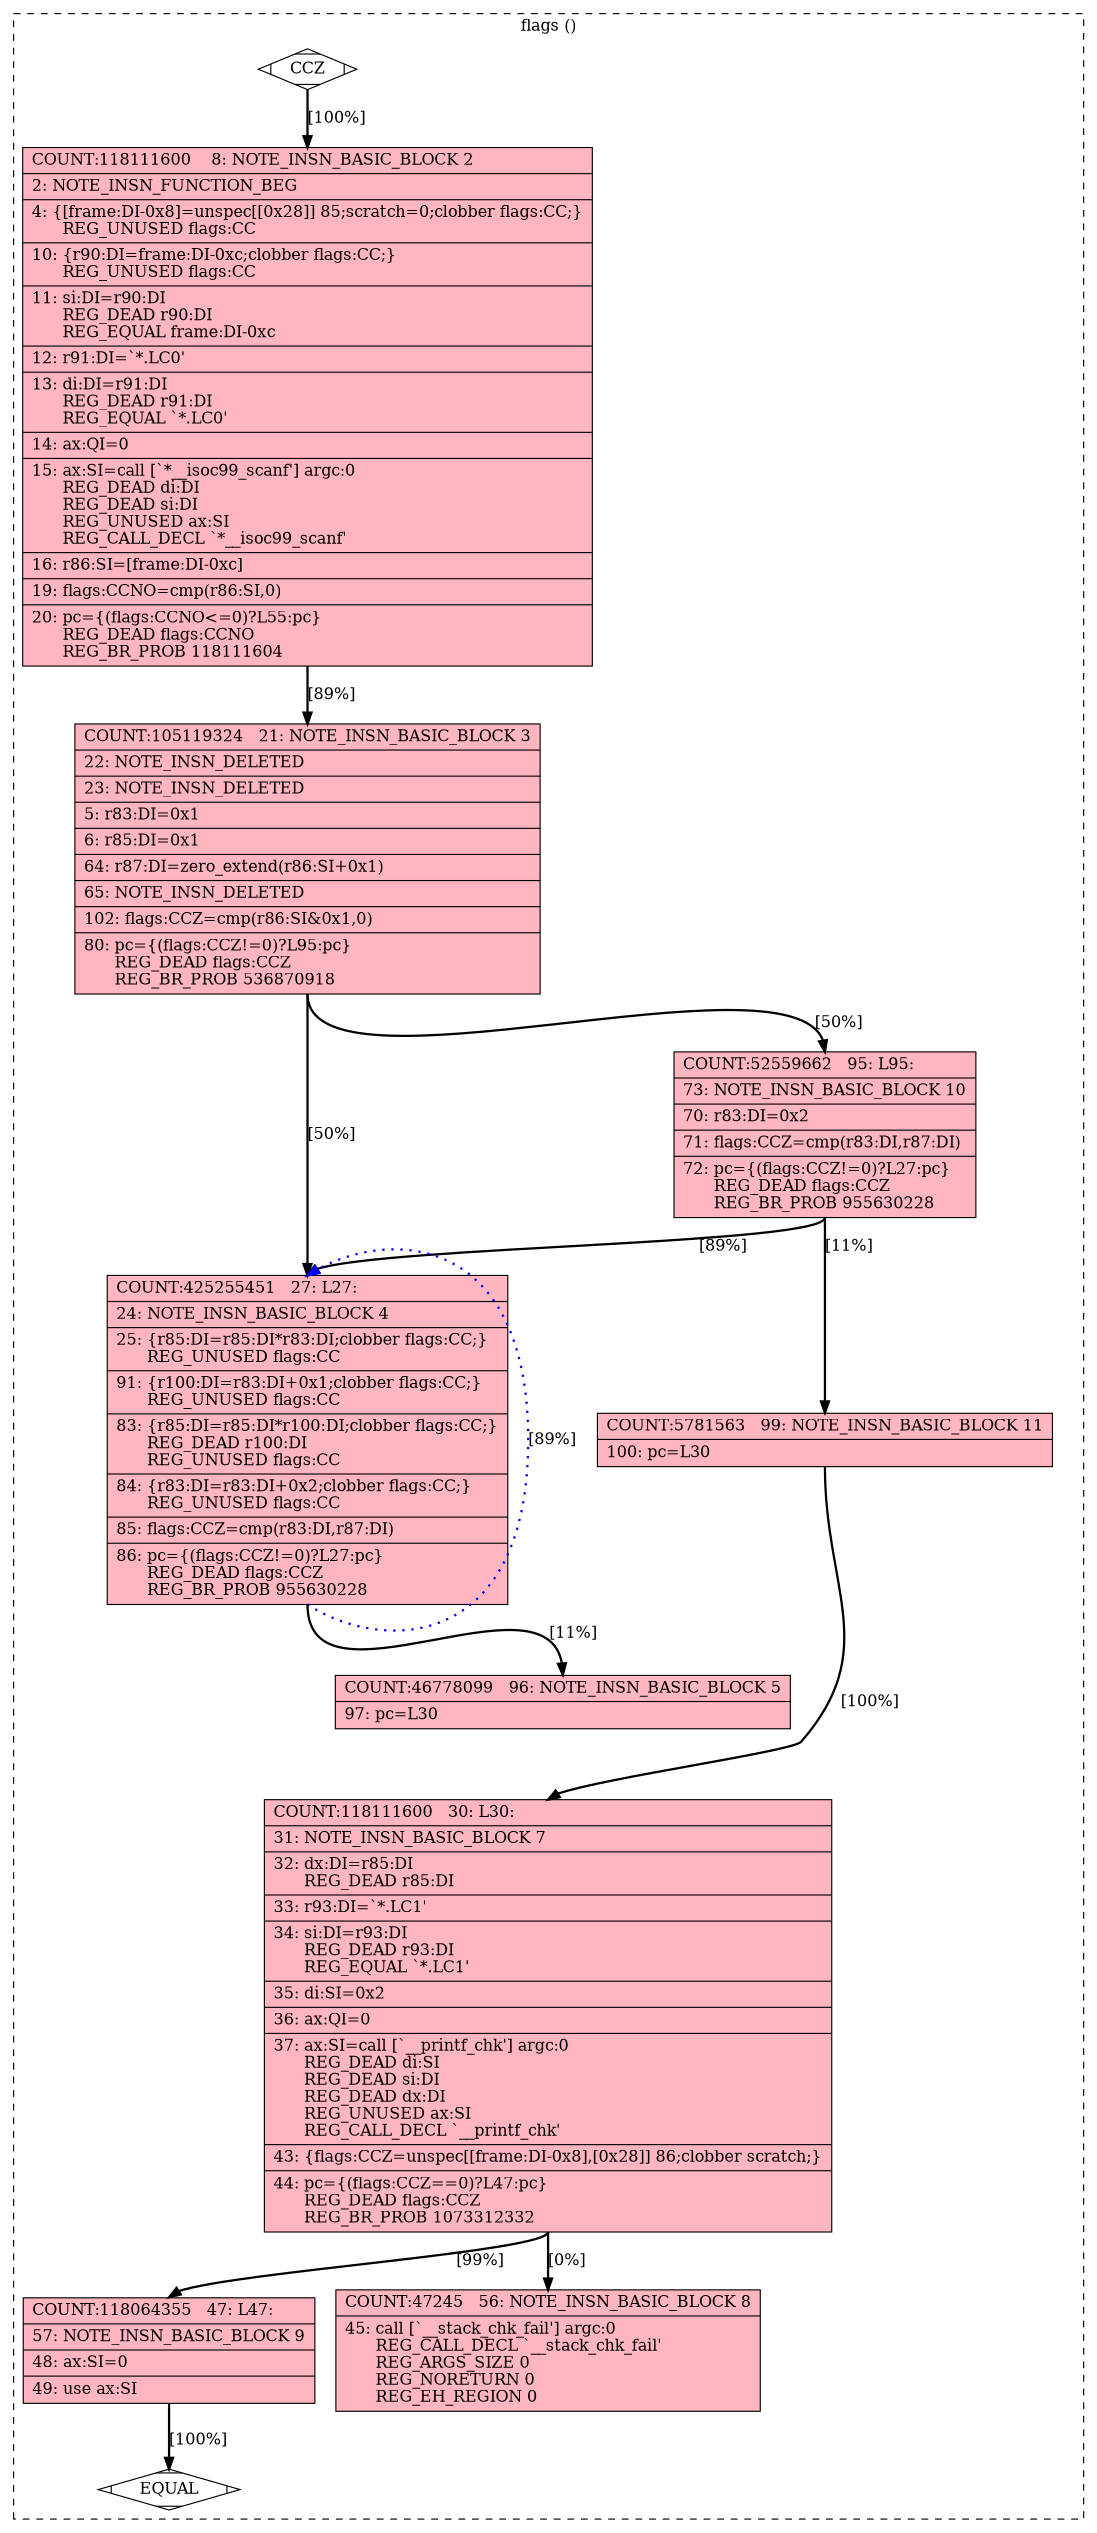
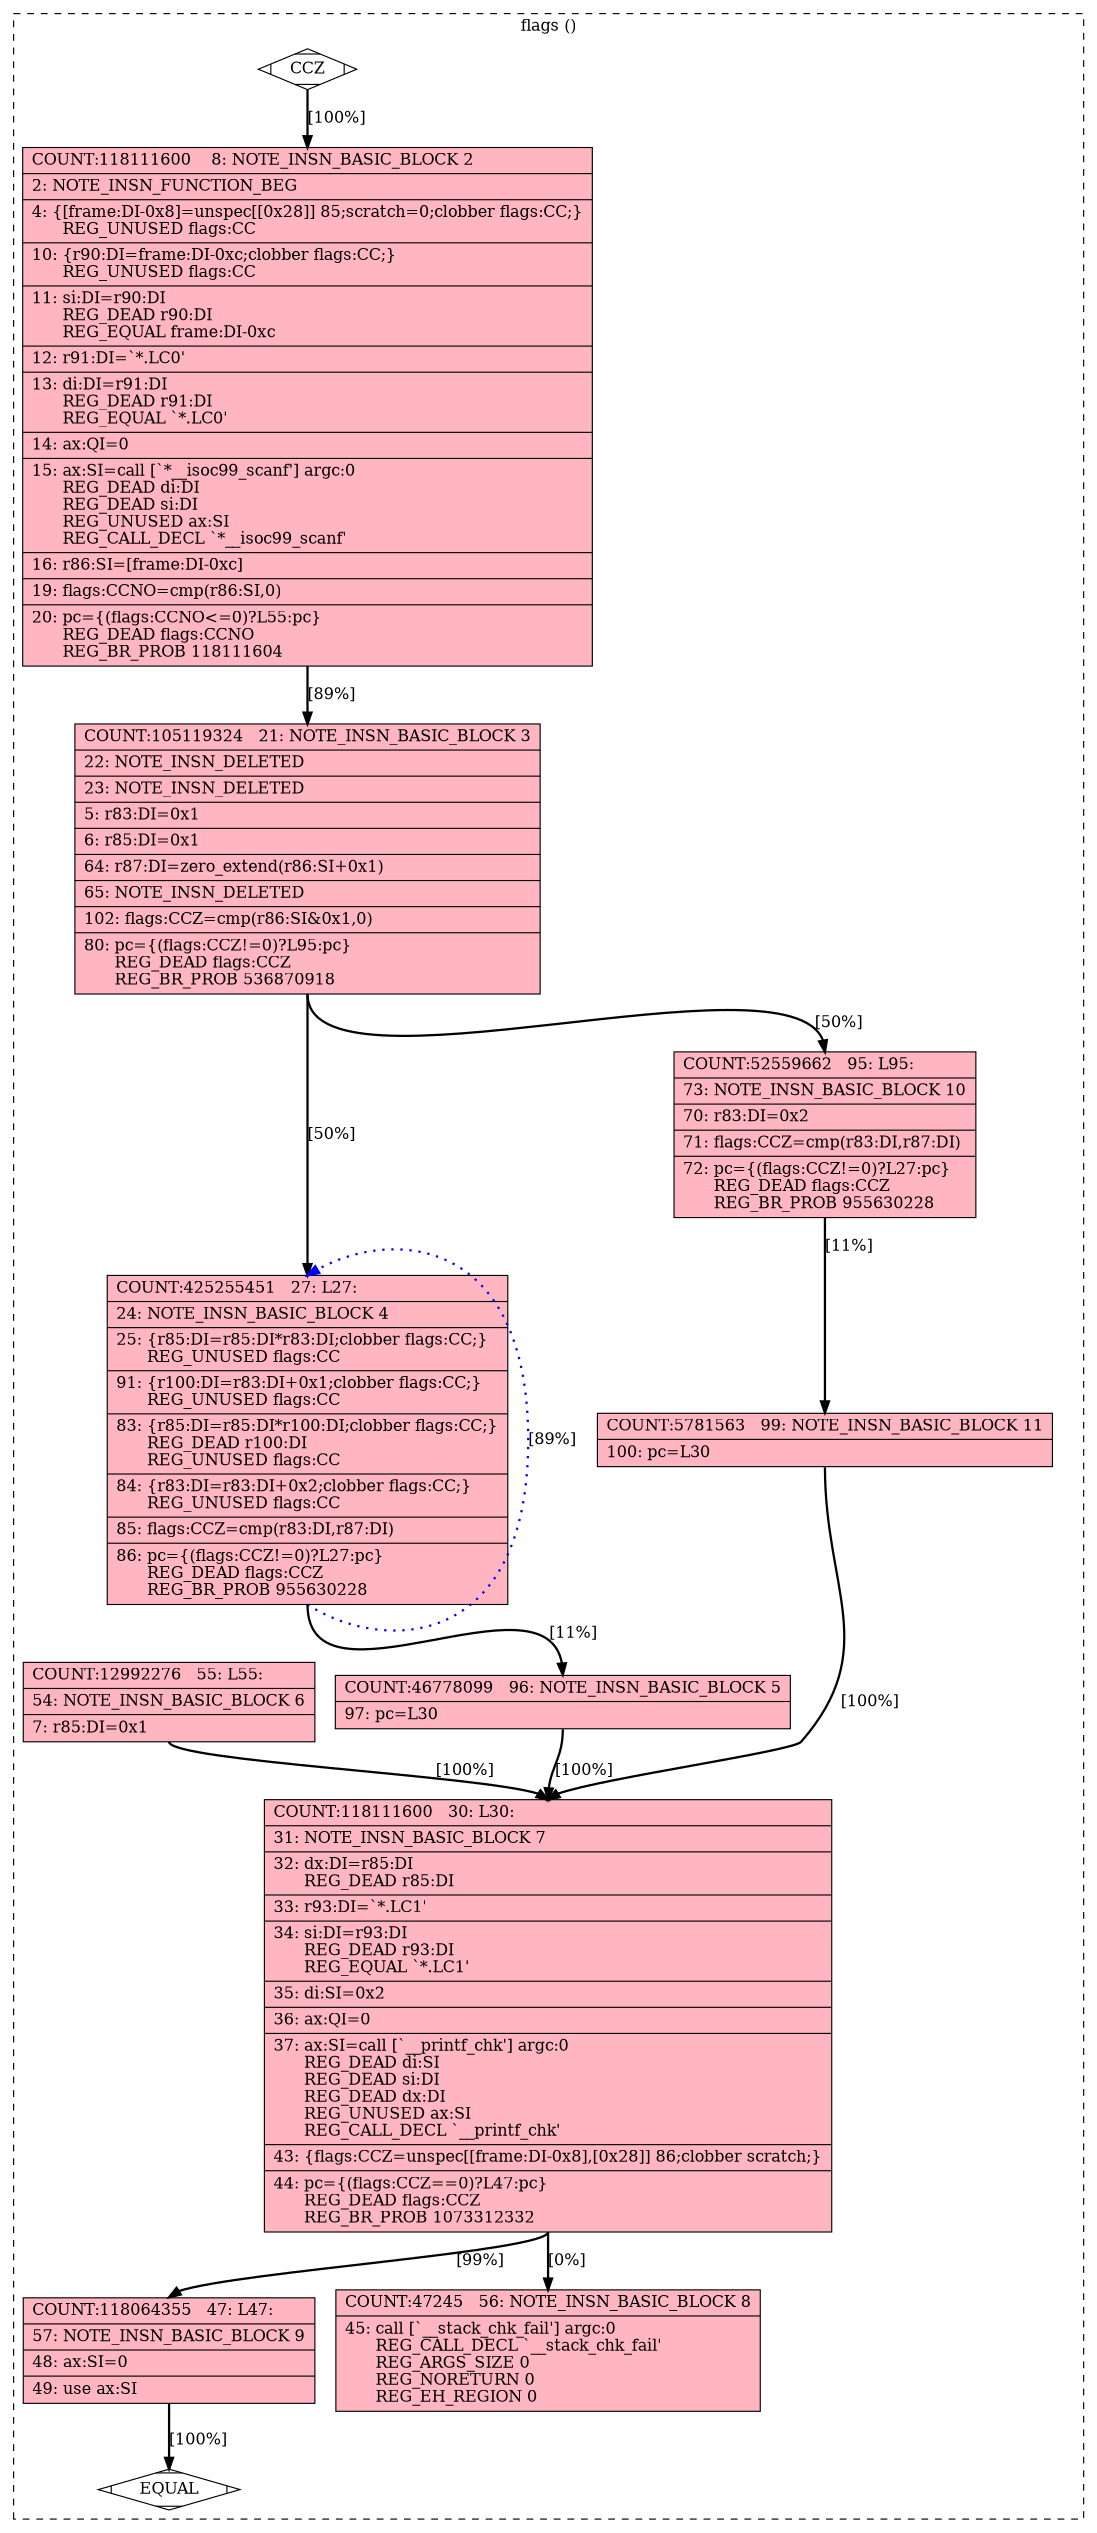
(572, 1246) -> none
none -> (169, 1702)
none -> (557, 1759)
